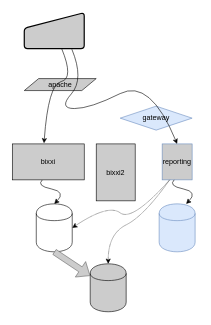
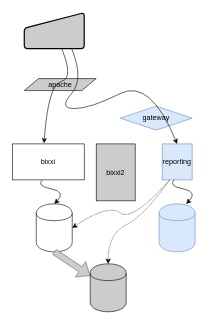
(48, 162) -> (48, 162)
(177, 162) -> (177, 162)
